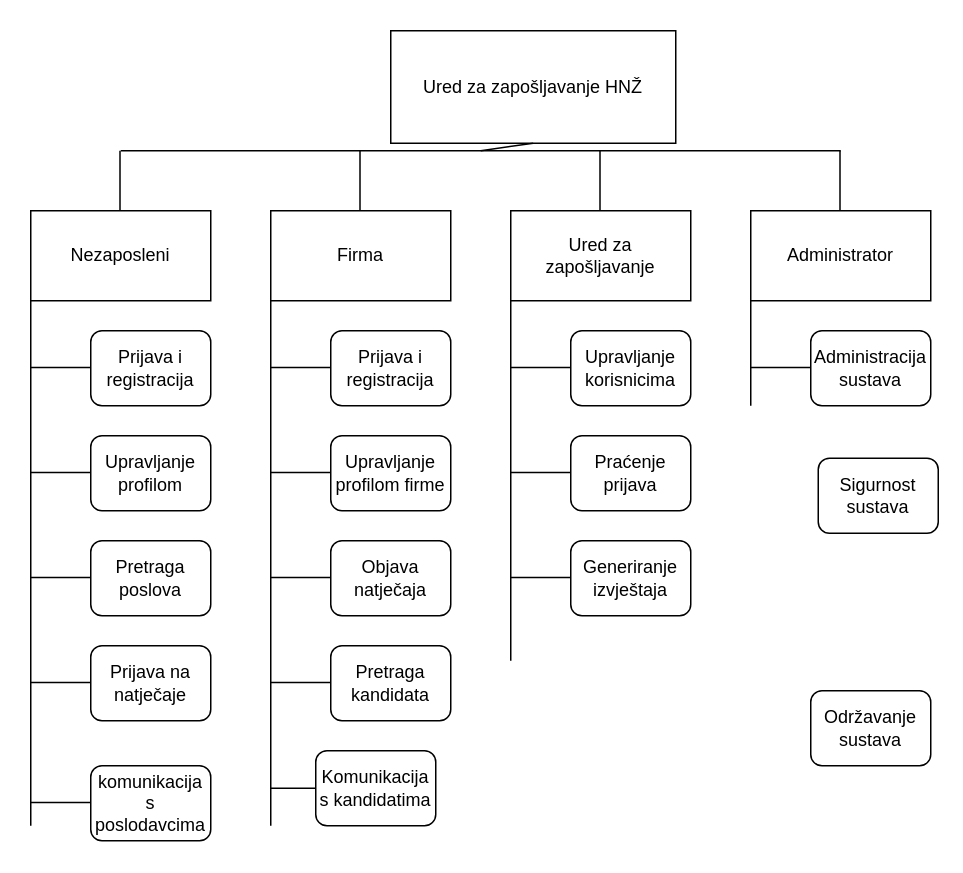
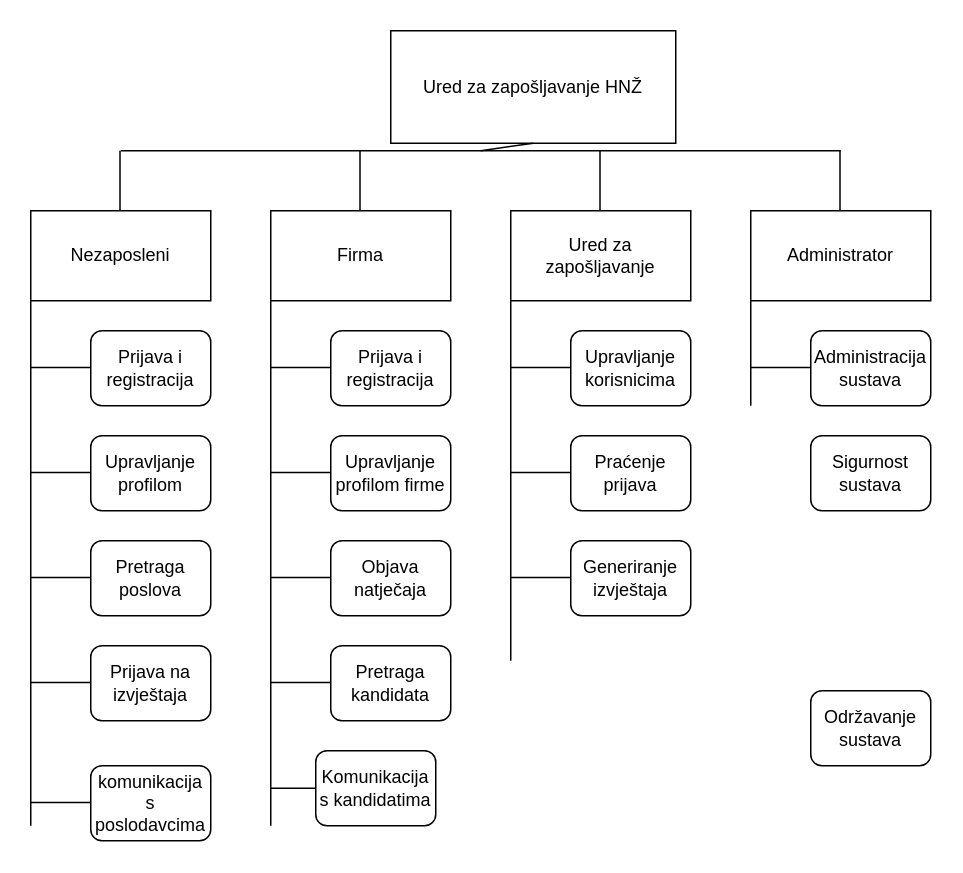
(878, 496) -> (871, 473)
(151, 683) -> (151, 683)
